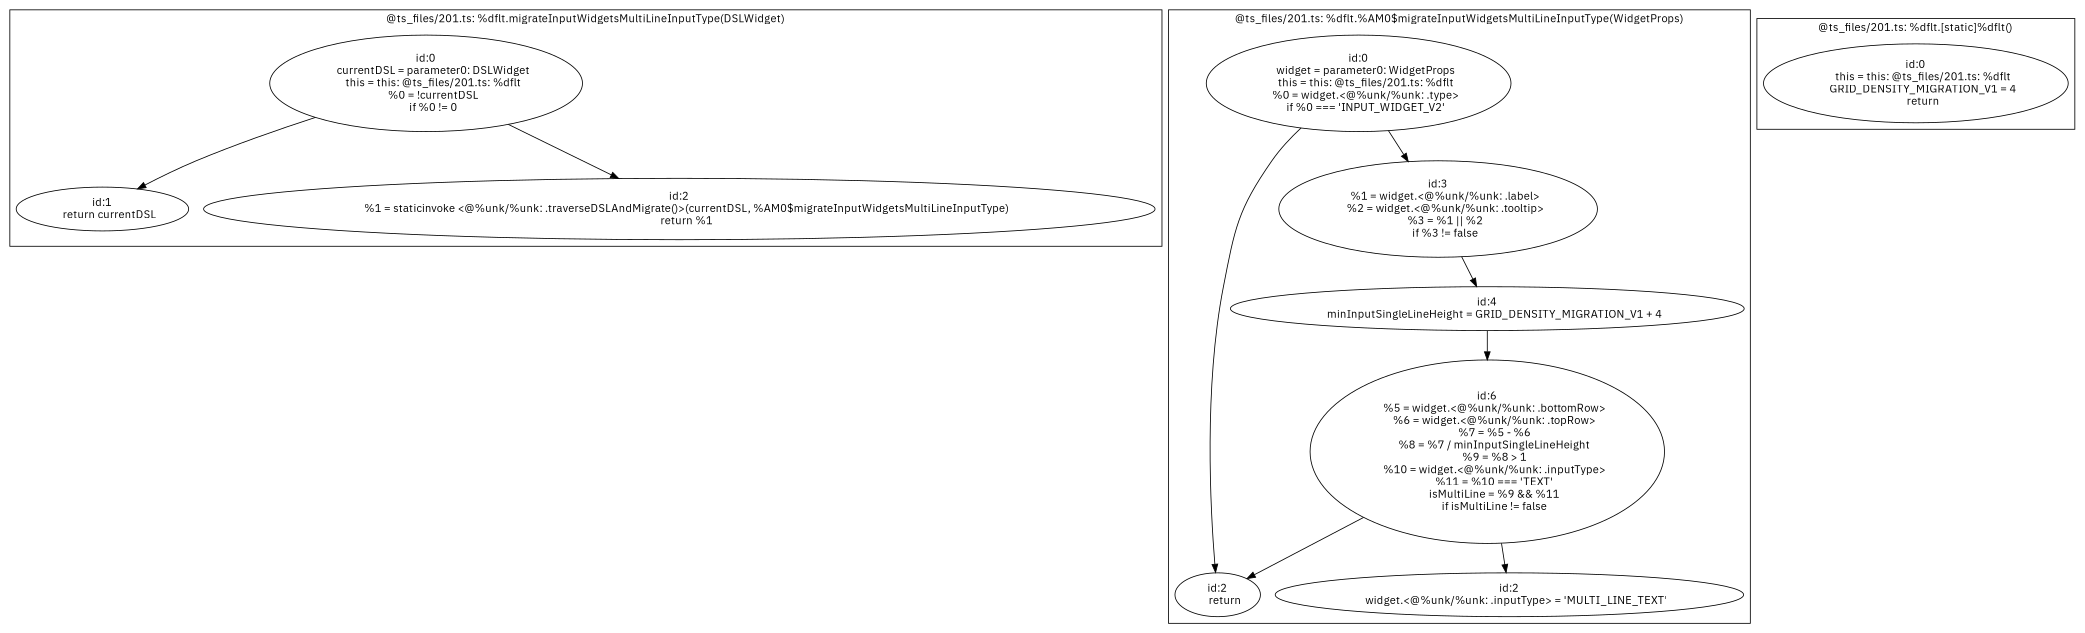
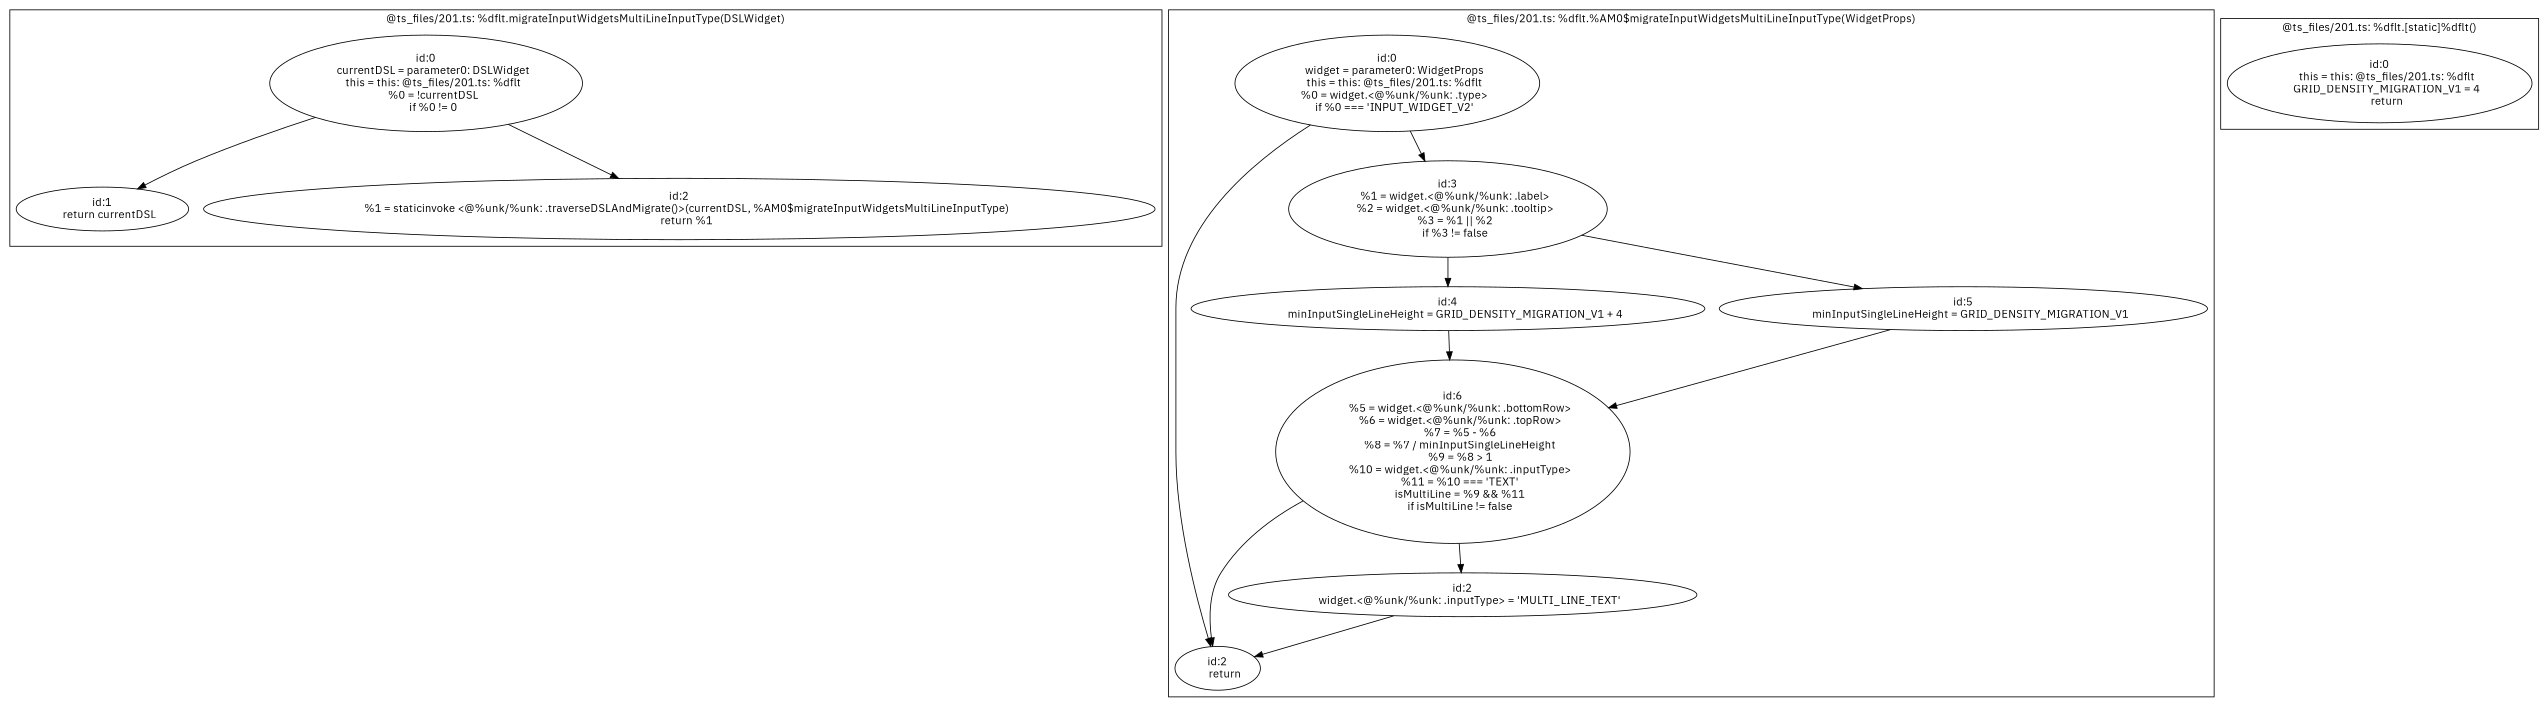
none -> (1963, 309)
none -> (1328, 635)
